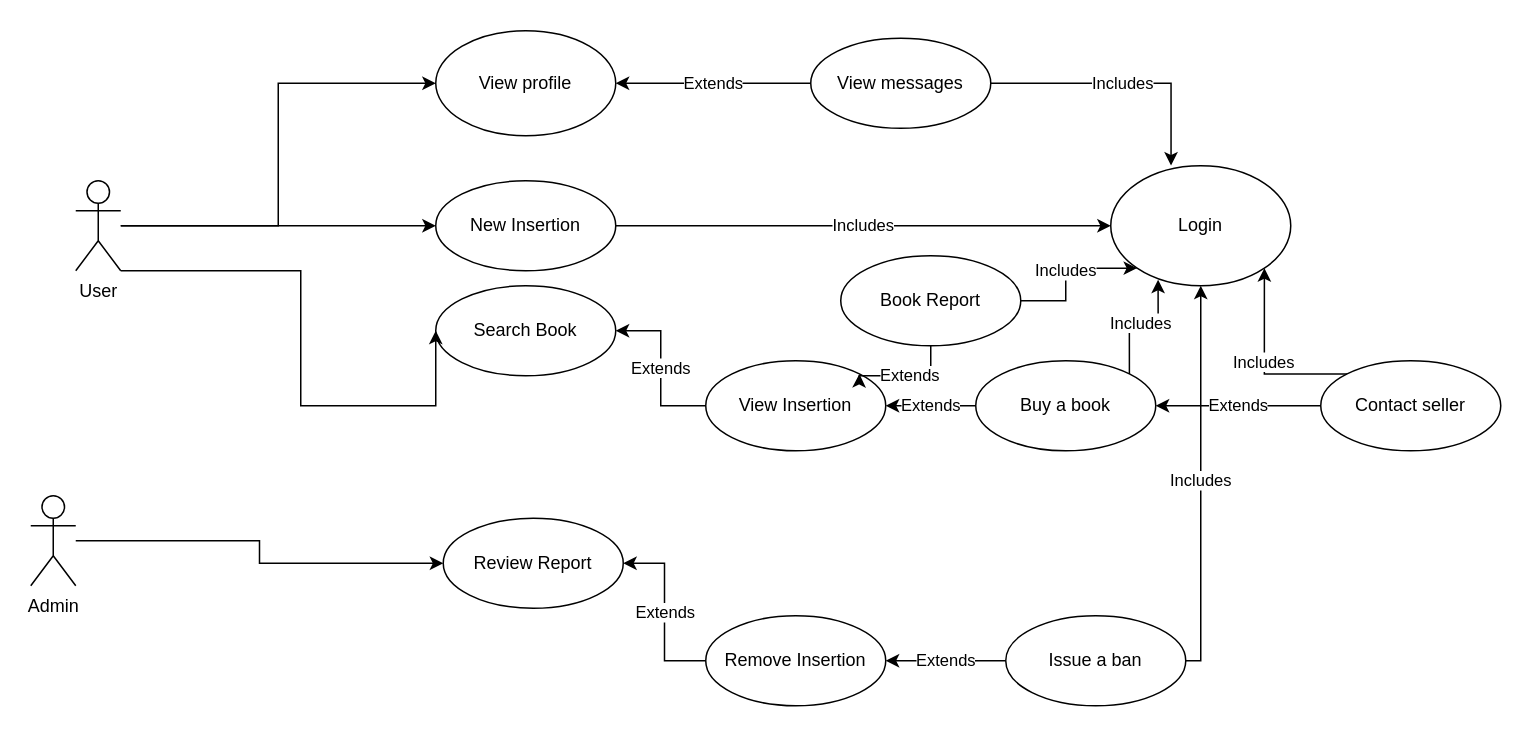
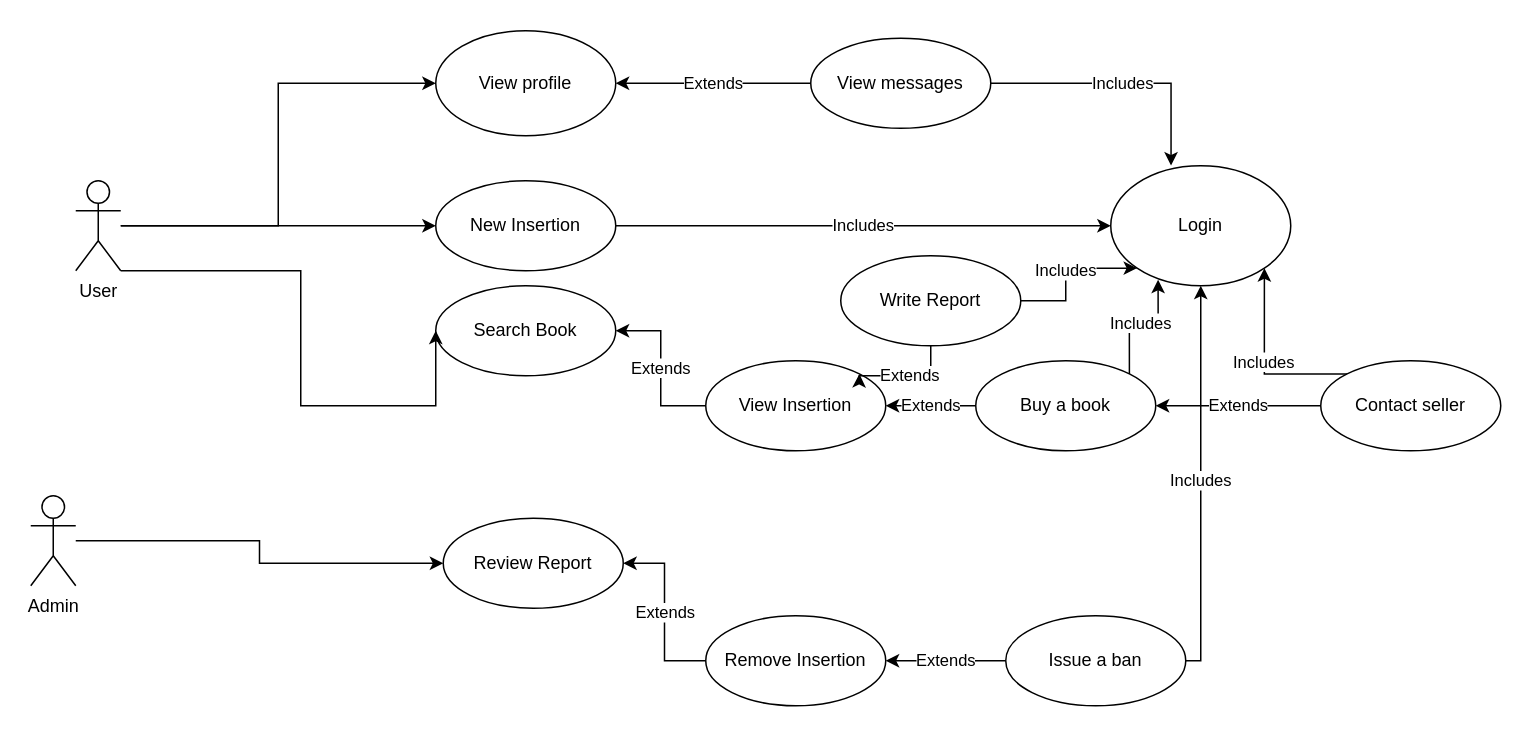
(931, 301) -> (931, 301)
